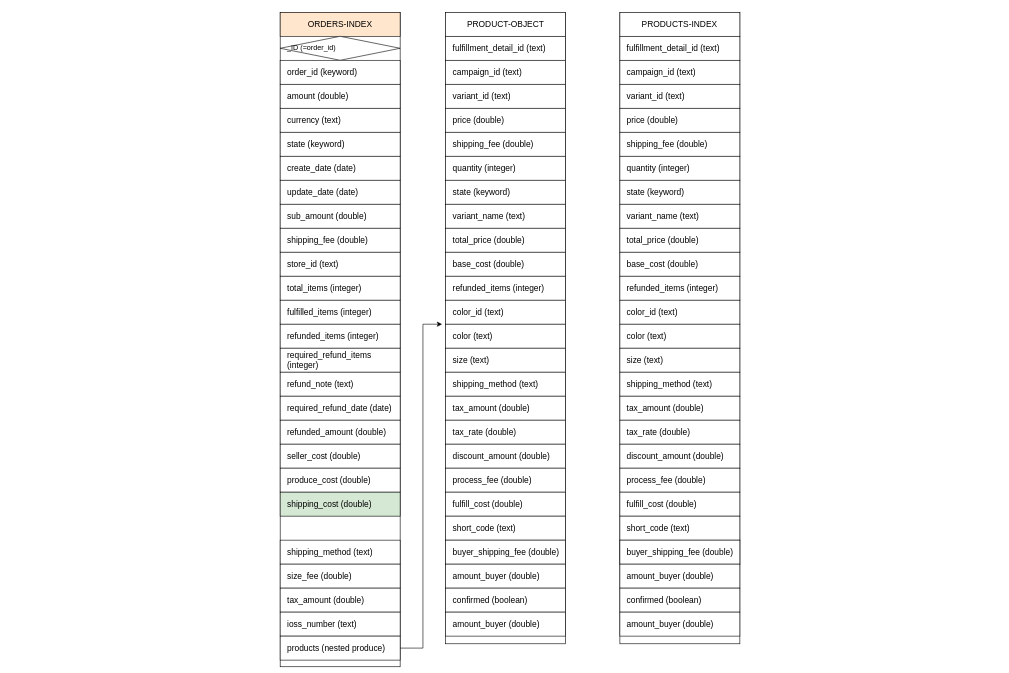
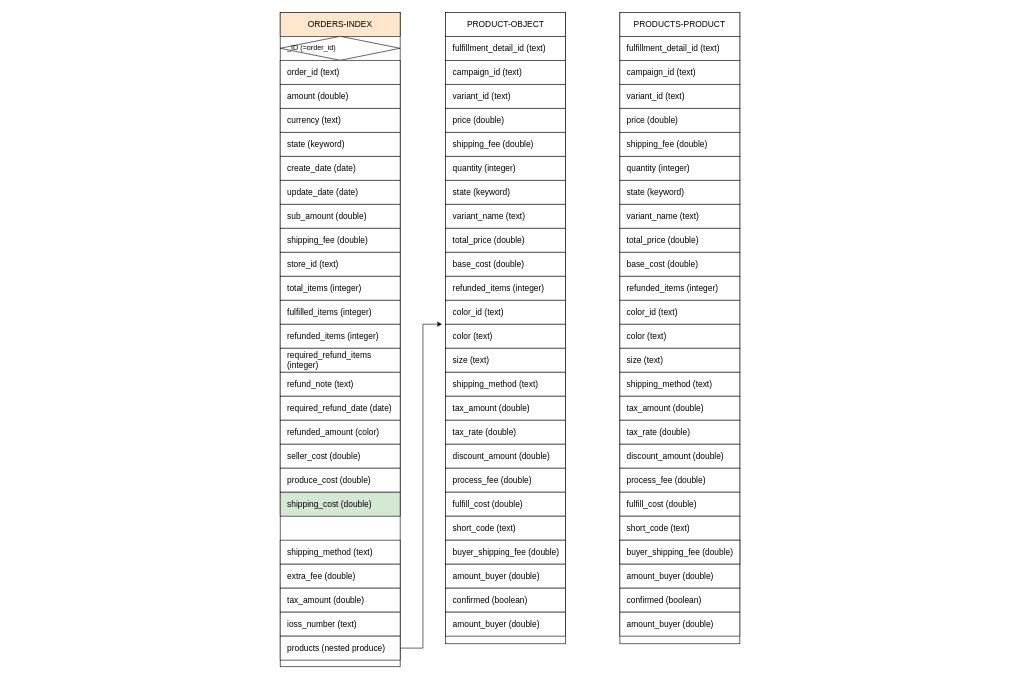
(680, 24) -> (680, 24)
(327, 72) -> (320, 72)
(341, 432) -> (339, 432)
(324, 576) -> (327, 576)
